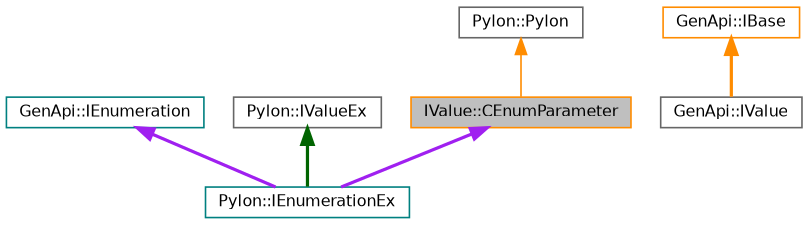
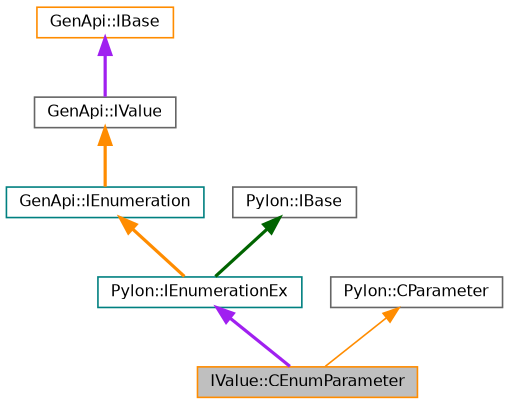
(521, 22) -> (417, 292)
(731, 76) -> (105, 76)
(307, 112) -> (295, 202)
(407, 160) -> (260, 342)
(214, 161) -> (158, 253)
none -> (105, 166)
